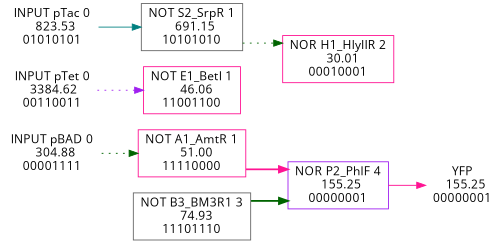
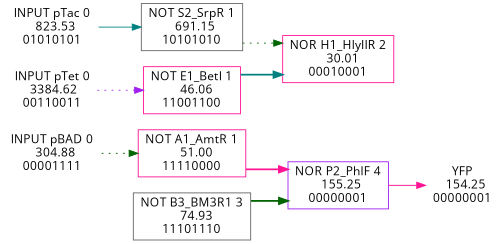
none -> (257, 75)
(463, 185) -> (463, 185)
